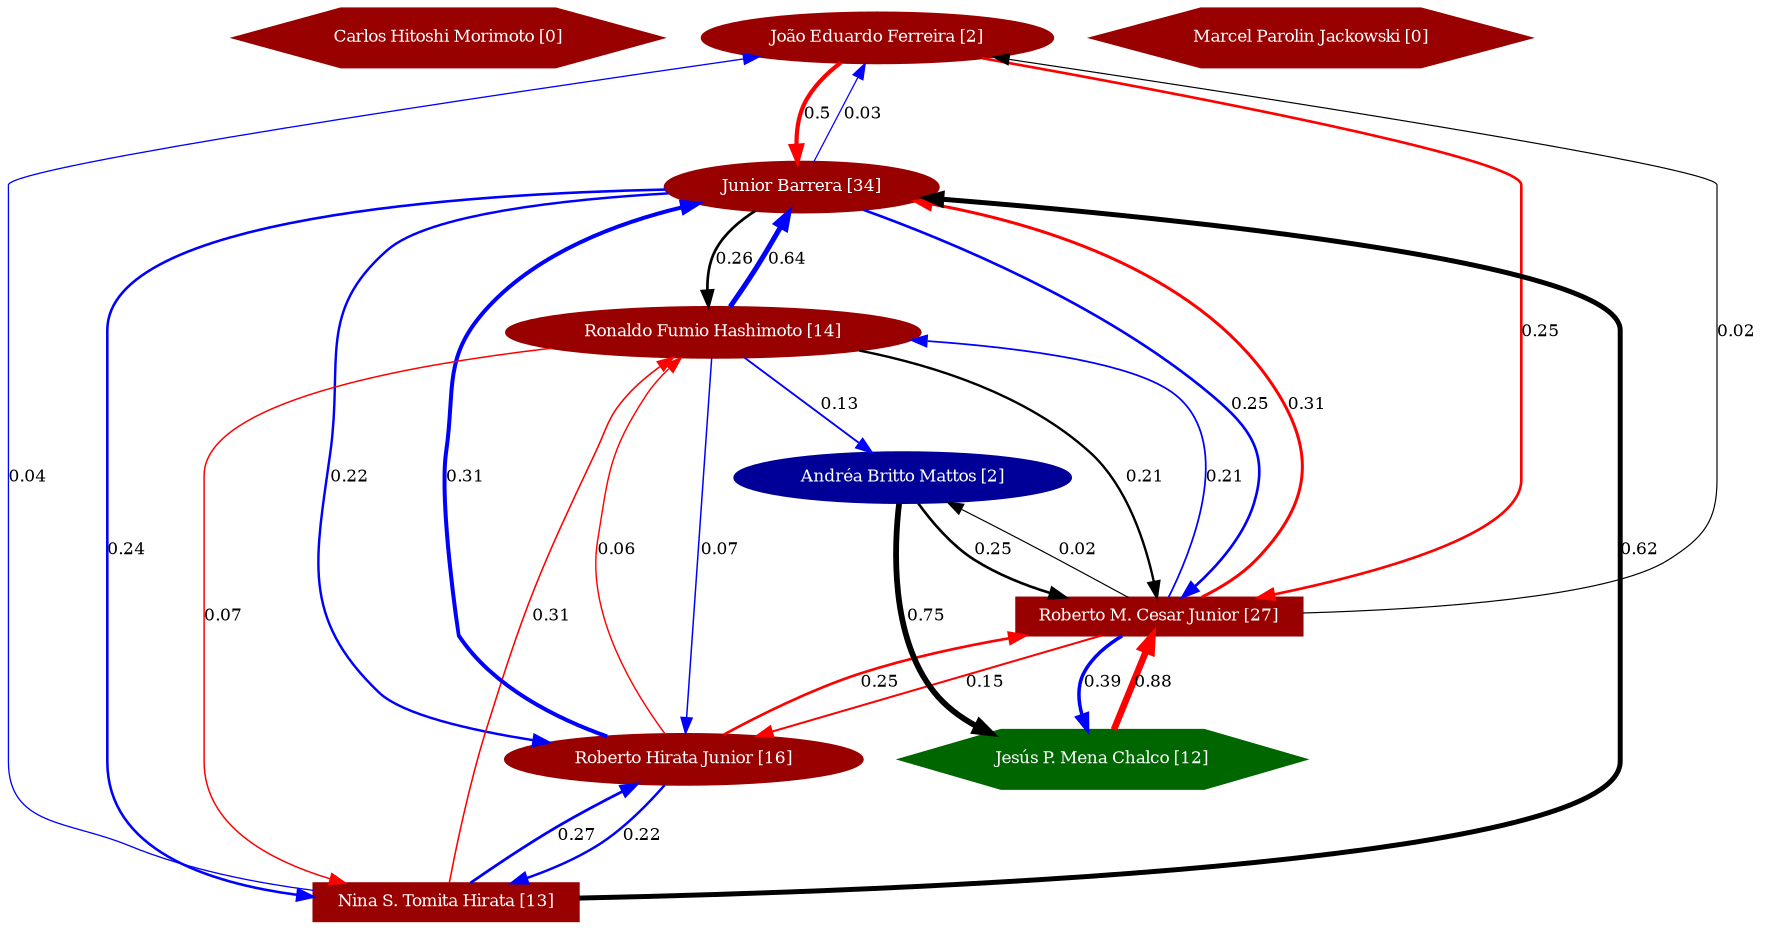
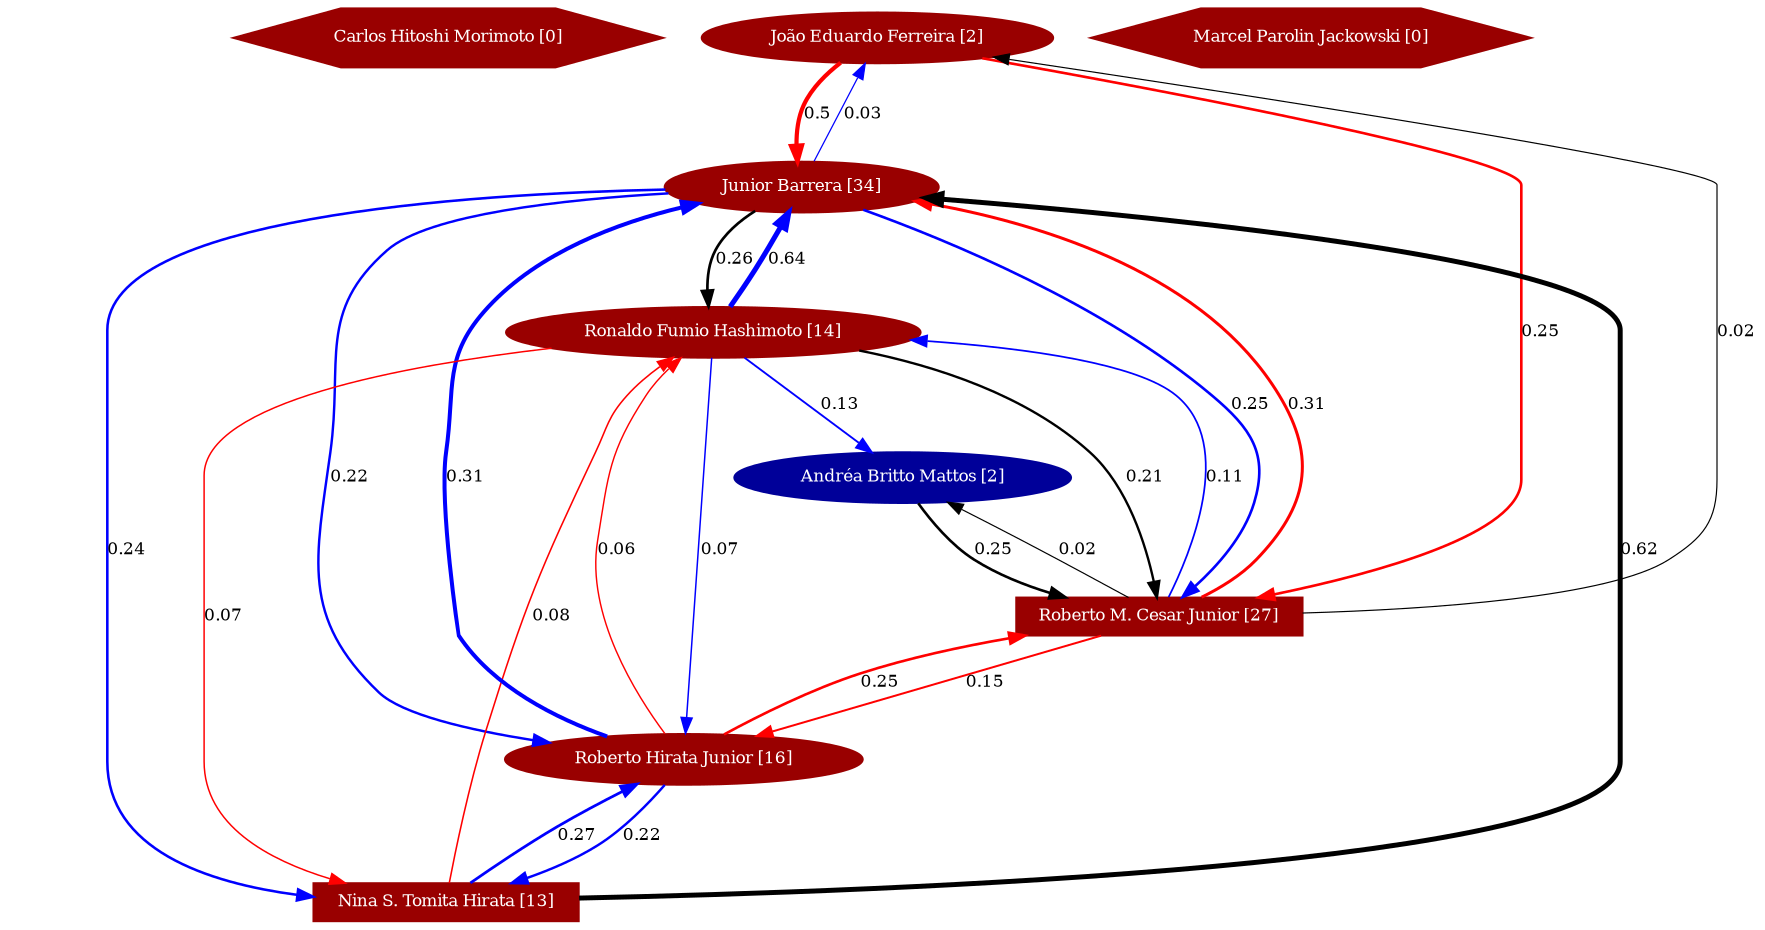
(8, 275) -> none
(1226, 478) -> (1226, 478)
(552, 617) -> (552, 617)
(1103, 759) -> none
